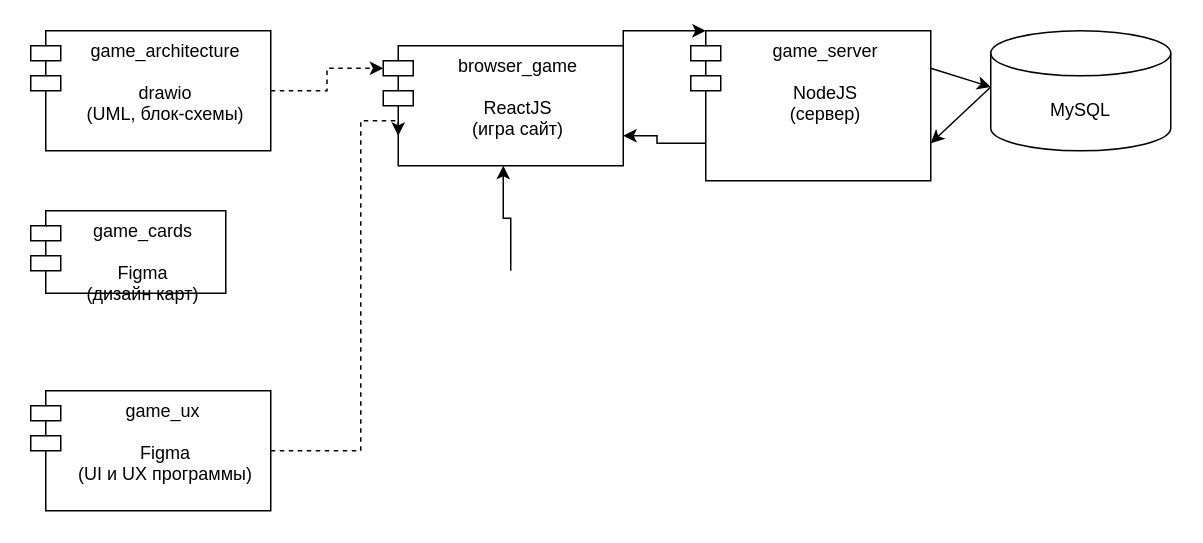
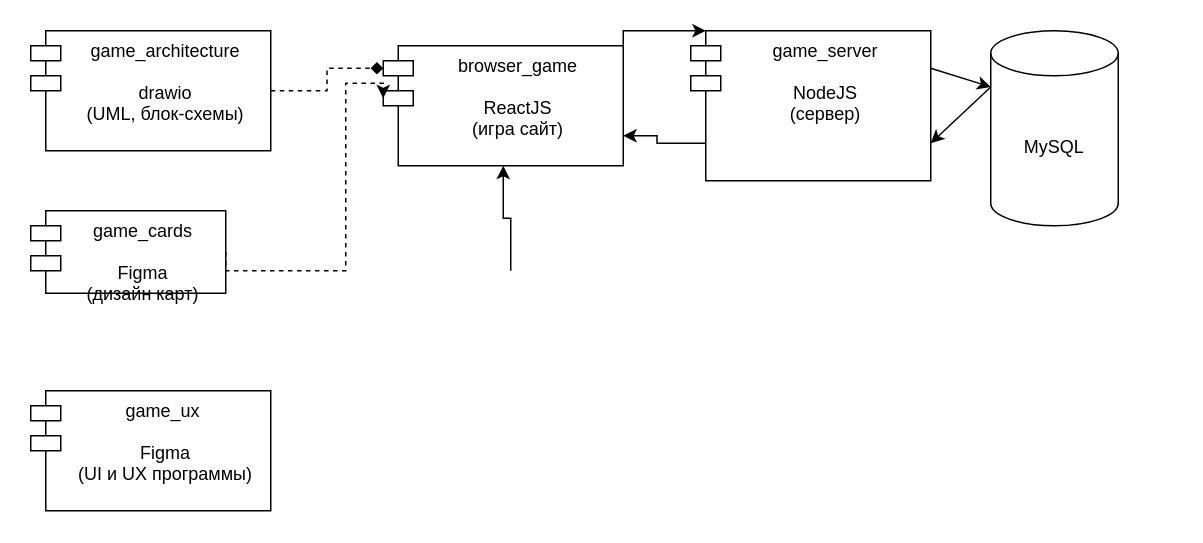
(371, 68) -> (370, 68)
(1081, 91) -> (1055, 128)
none -> (346, 218)
(361, 310) -> none
